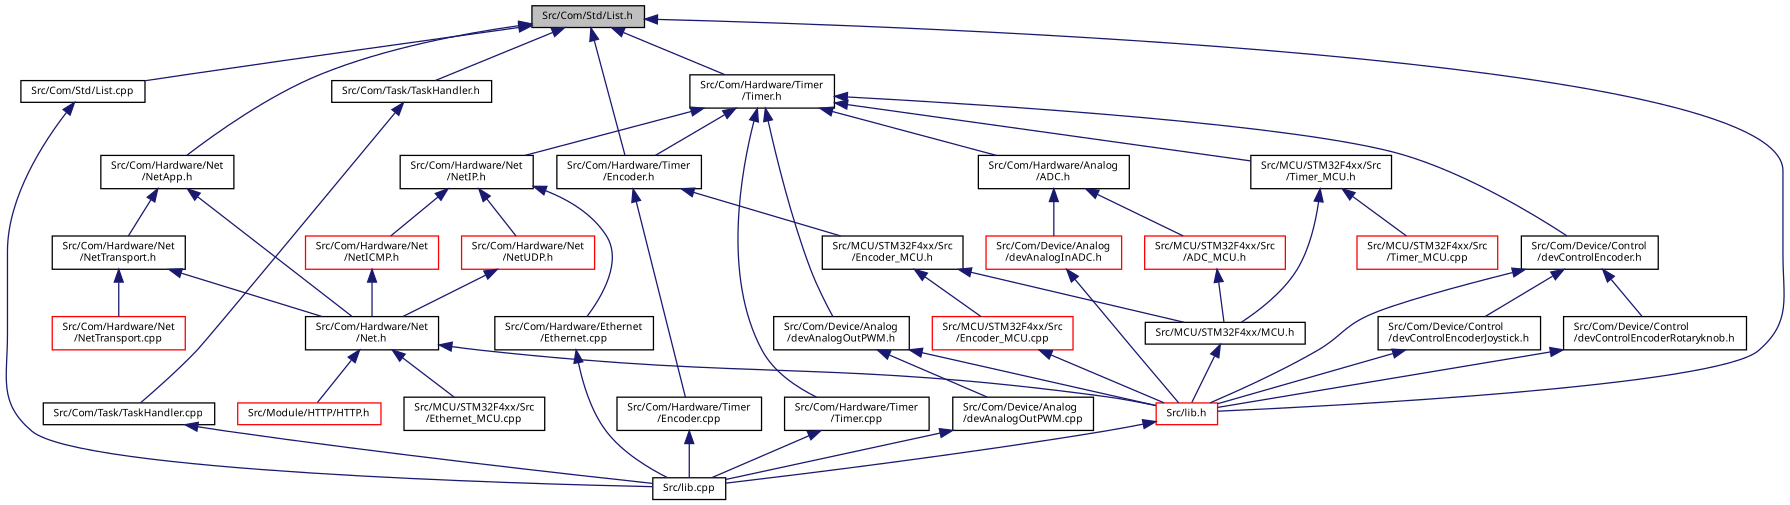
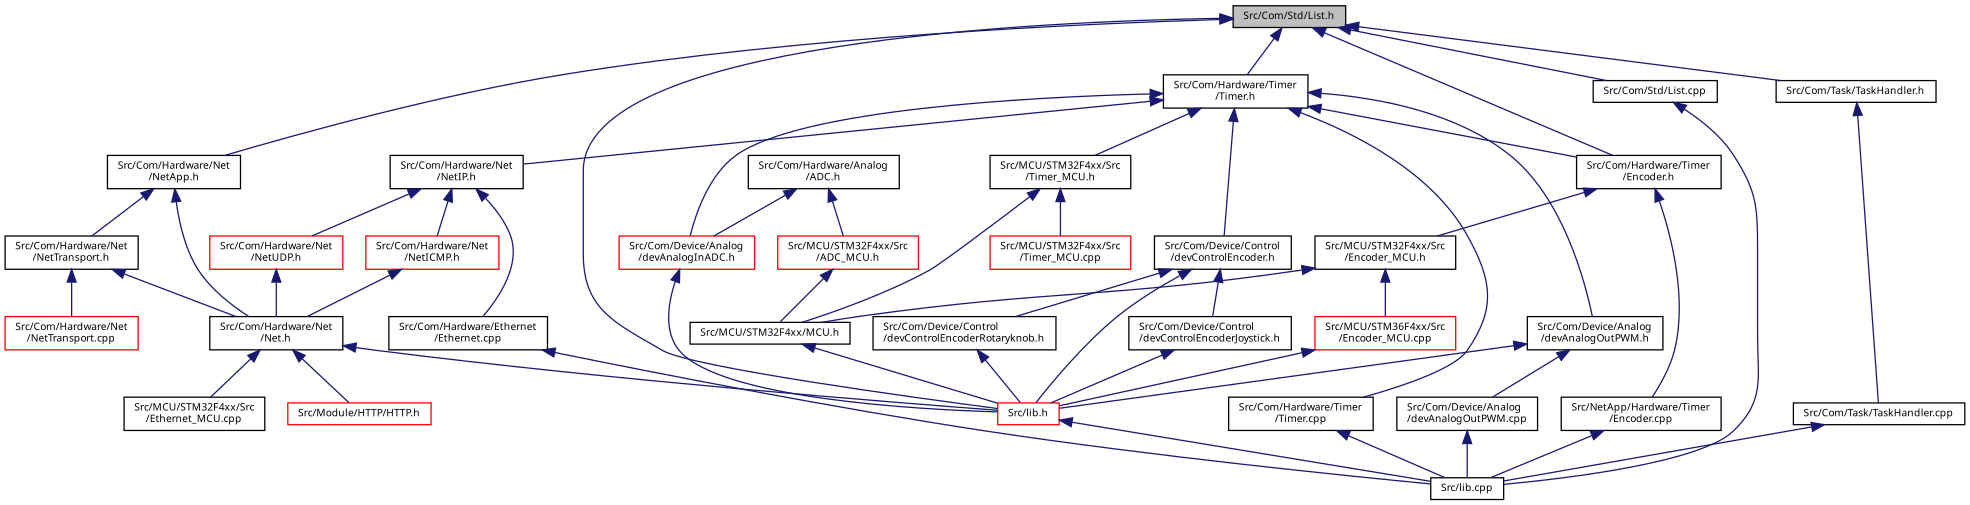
(914, 133) -> (893, 112)
(1003, 333) -> (1385, 333)
(689, 414) -> (1641, 414)
